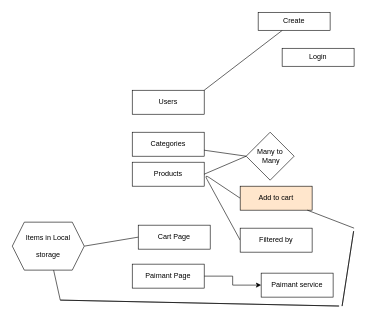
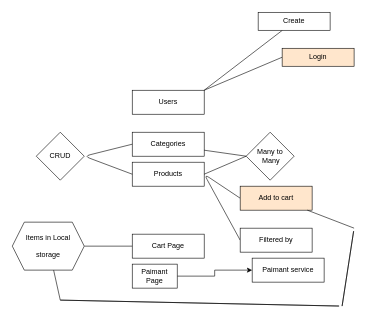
(318, 57) -> (318, 57)
none -> (246, 73)
none -> (60, 156)
none -> (87, 157)
(174, 237) -> (168, 246)
(168, 276) -> (155, 276)
(297, 285) -> (288, 270)
